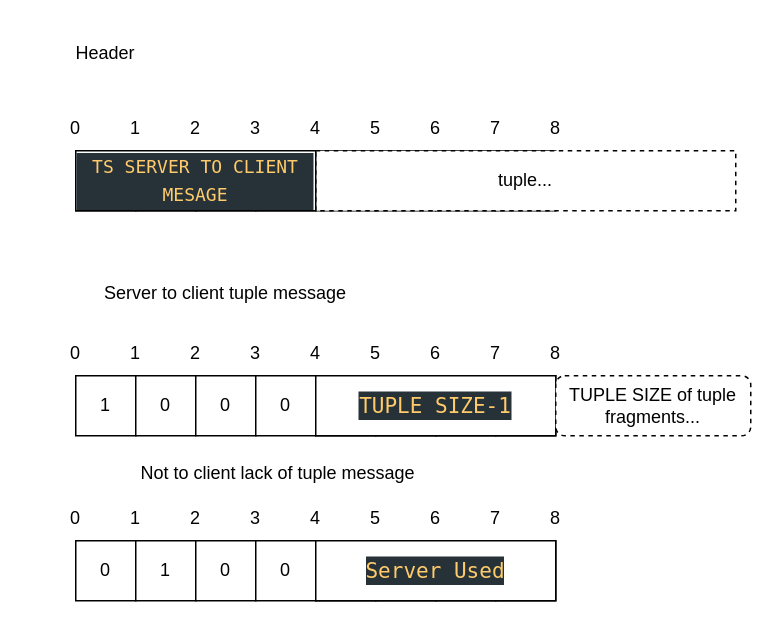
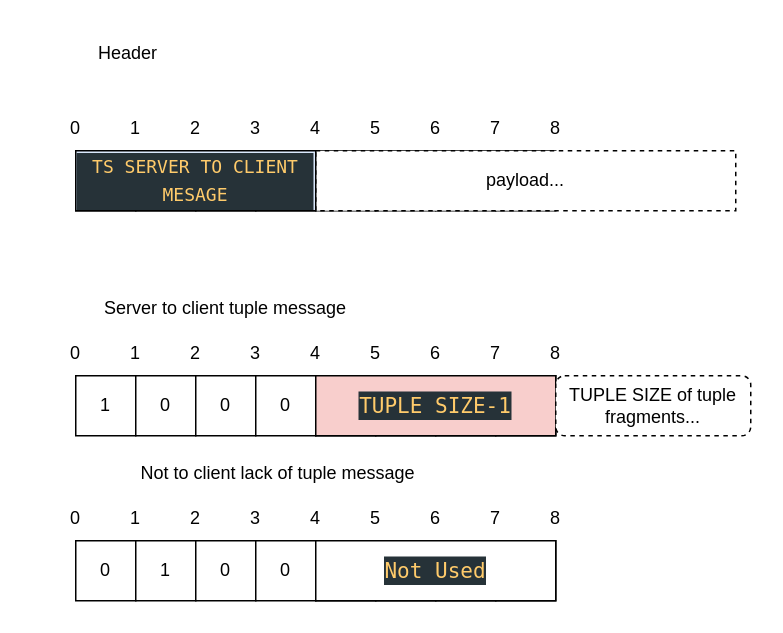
(106, 53) -> (128, 53)
(196, 181) -> (196, 181)
(526, 181) -> (526, 181)
(226, 293) -> (226, 308)
(436, 406) -> (436, 406)
(436, 571) -> (436, 571)
